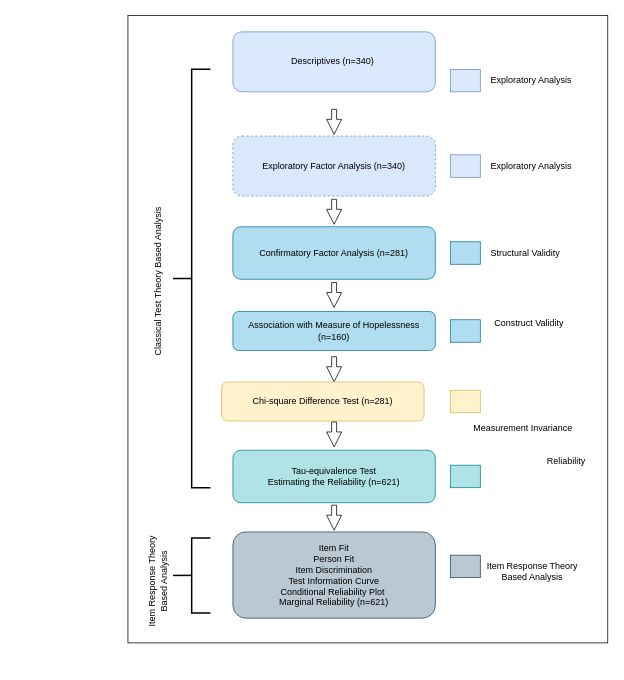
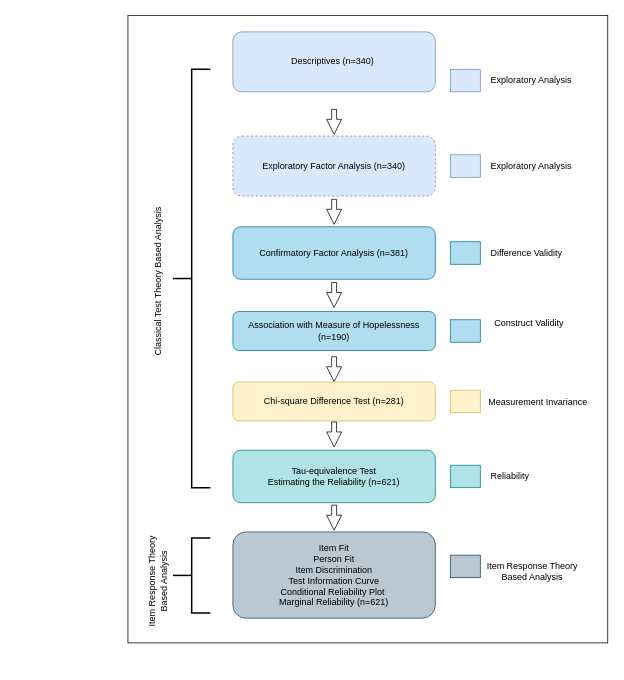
(334, 253) -> (334, 253)
(533, 253) -> (533, 253)
(334, 331) -> (334, 331)
(323, 402) -> (334, 402)
(532, 429) -> (547, 402)
(572, 462) -> (516, 477)
